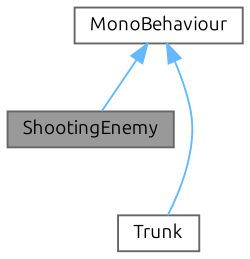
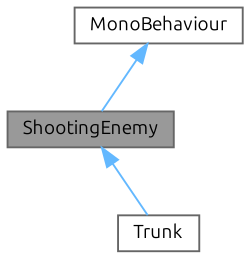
(192, 139) -> (130, 189)
